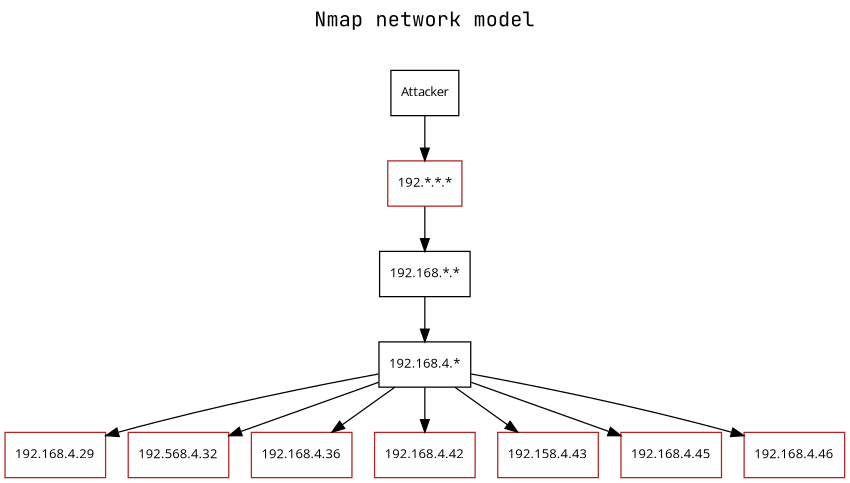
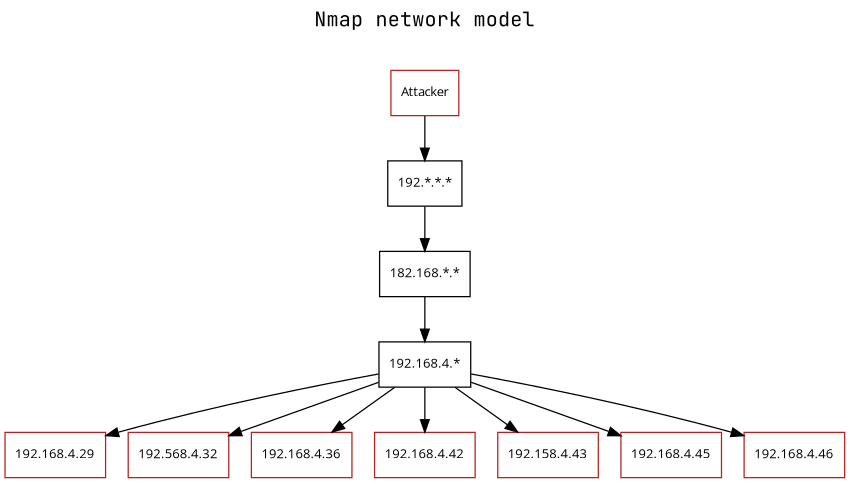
(425, 93) -> (425, 93)
(425, 184) -> (425, 184)
(425, 274) -> (425, 274)
